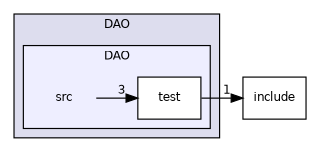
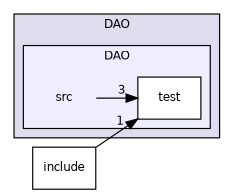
(216, 98) -> (112, 136)
